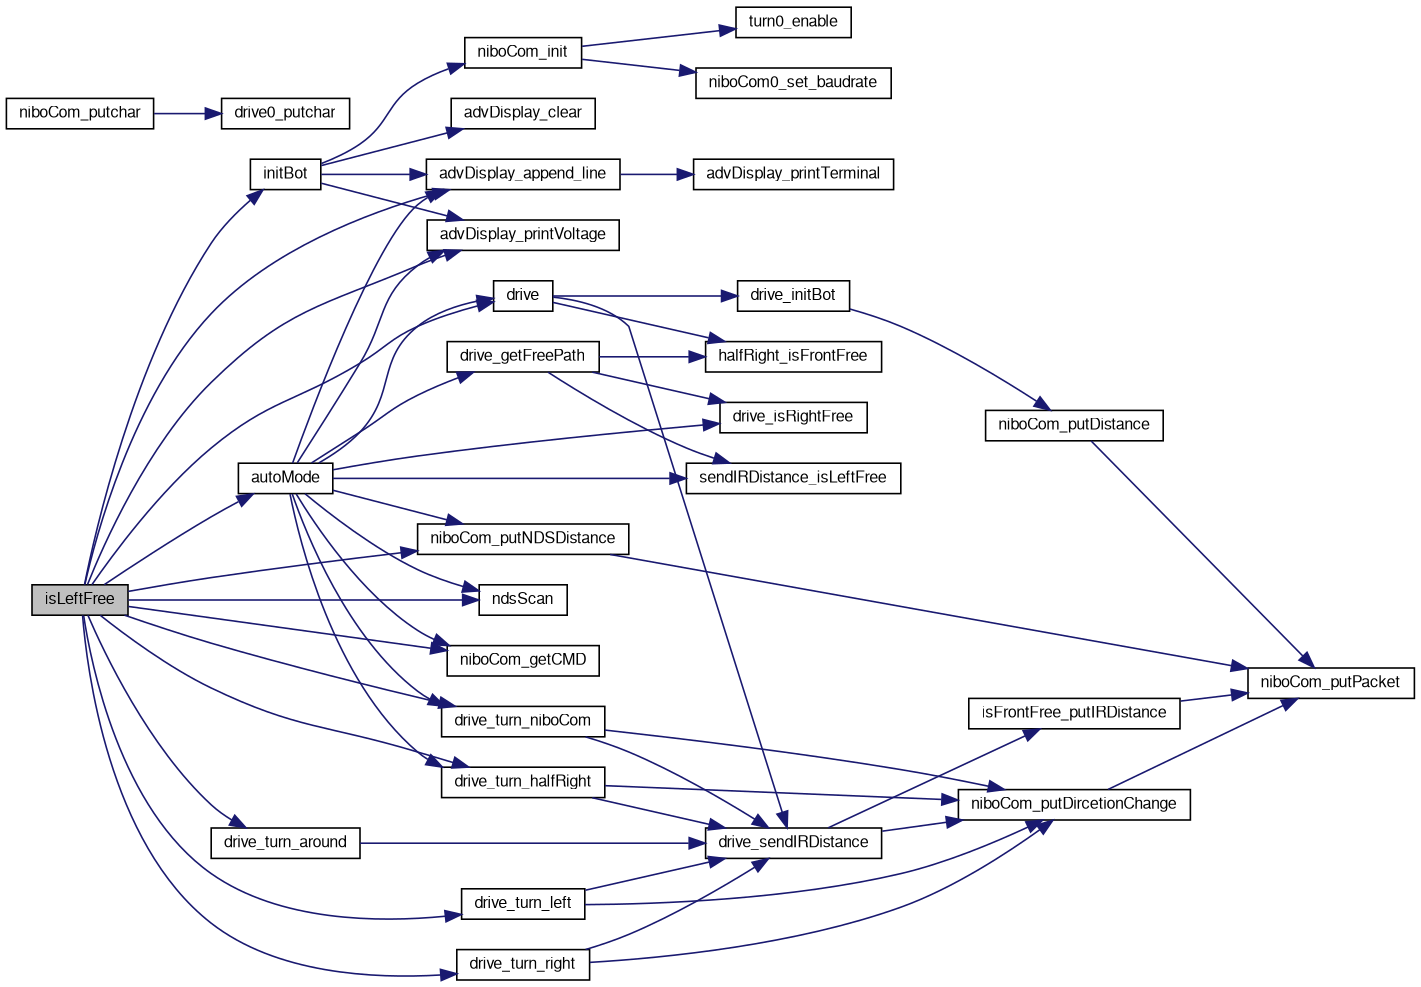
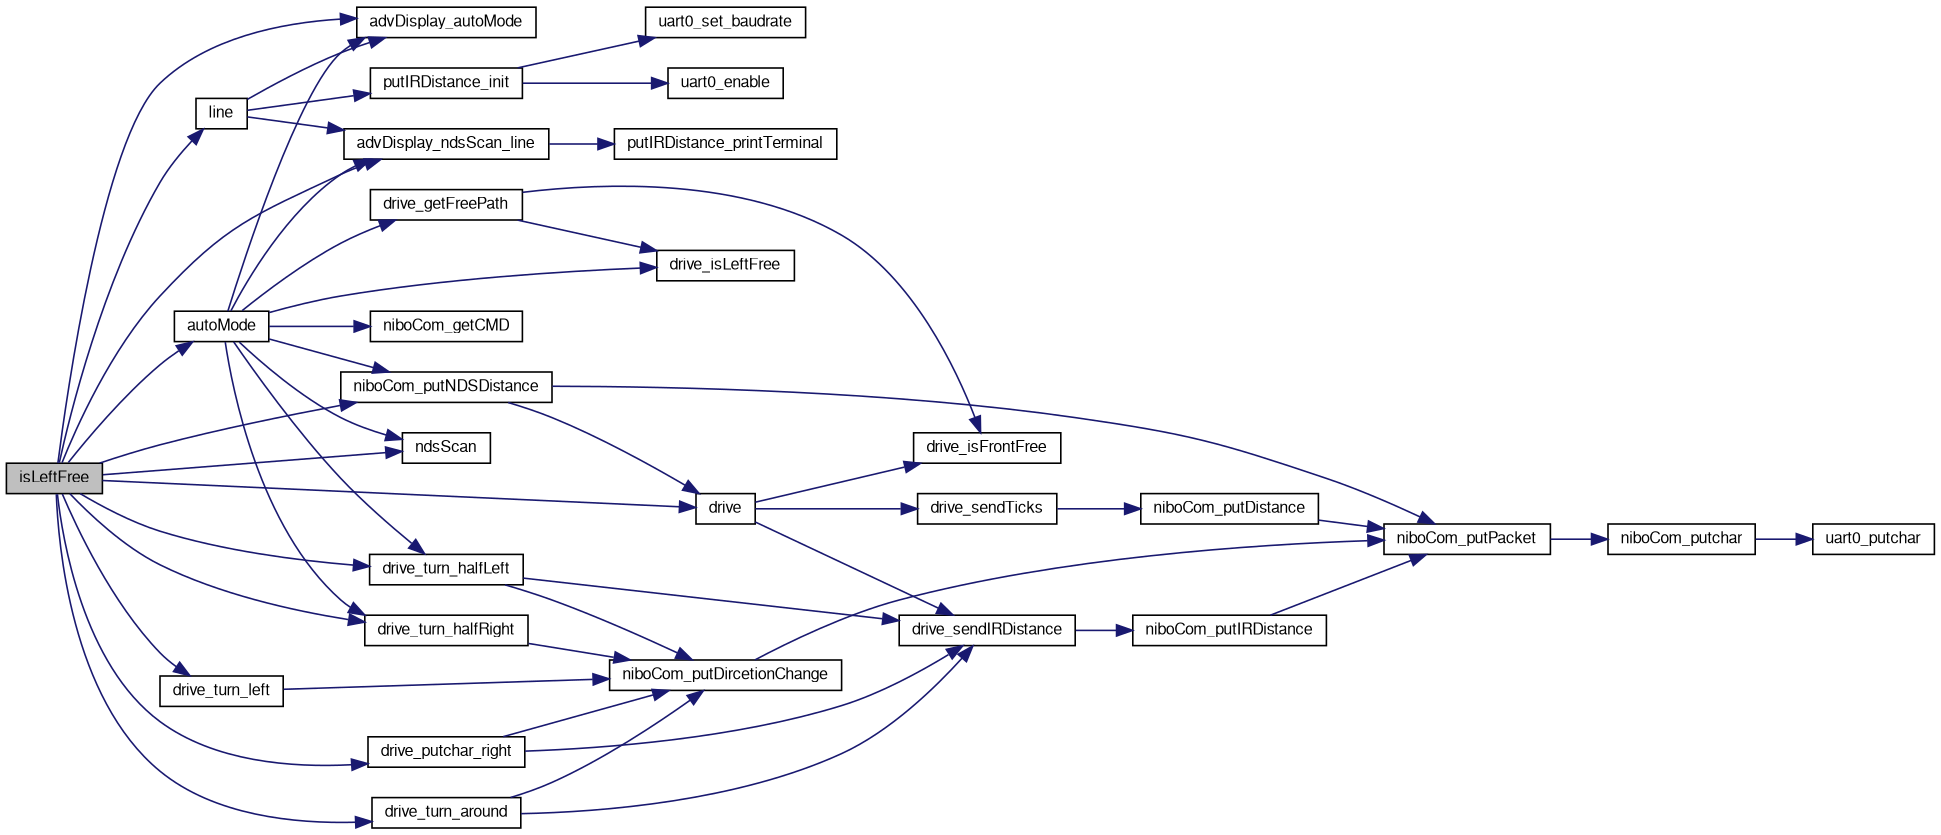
(794, 22) -> (726, 83)
(523, 53) -> (446, 83)
(794, 83) -> (726, 22)
(286, 114) -> (1874, 539)
(523, 114) -> none
(286, 174) -> (222, 114)
(523, 174) -> (446, 144)
(794, 174) -> (726, 144)
(523, 235) -> (446, 22)
(794, 296) -> (987, 509)
(794, 357) -> (987, 448)
(389, 371) -> (599, 439)
(794, 418) -> none
(794, 478) -> (726, 266)
none -> (1571, 539)
(280, 627) -> none
(1074, 714) -> (1230, 630)
(523, 722) -> (446, 570)
(651, 811) -> none
(914, 827) -> (600, 758)
(647, 876) -> none
(523, 965) -> (446, 752)
